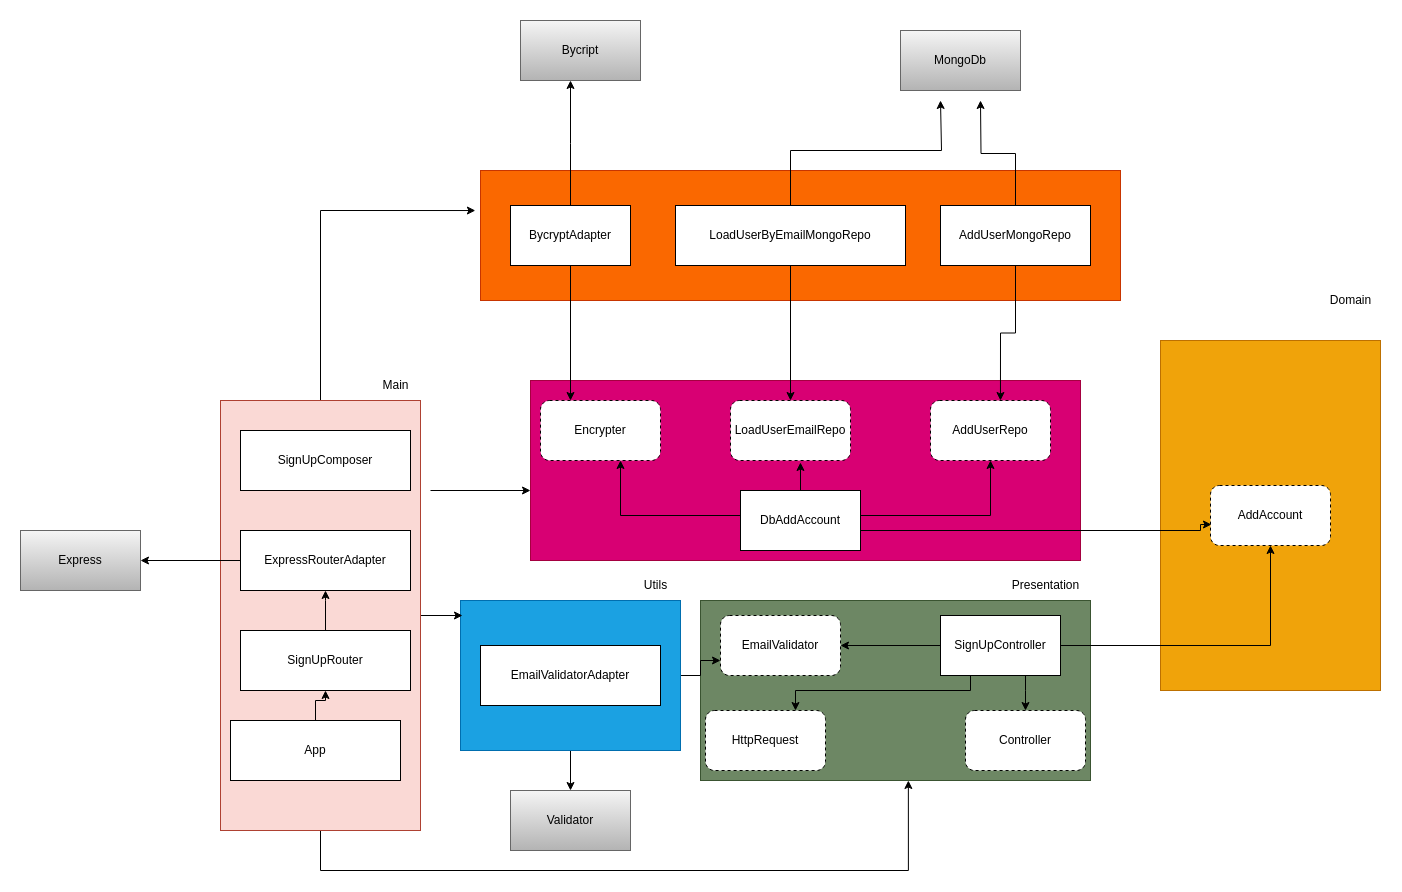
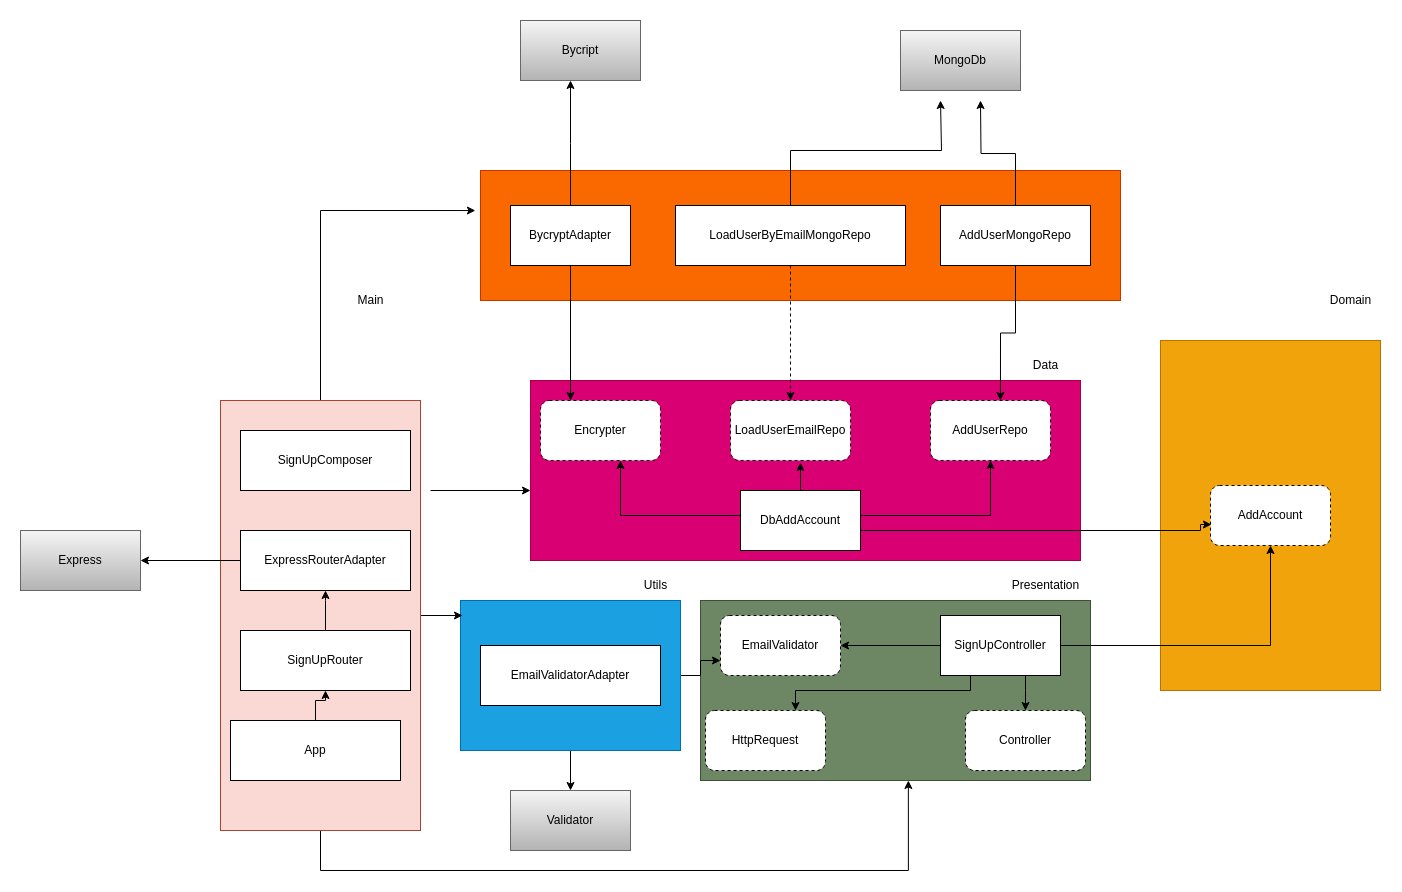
(791, 329) -> (791, 329)
none -> (1046, 366)
(396, 386) -> (371, 301)
